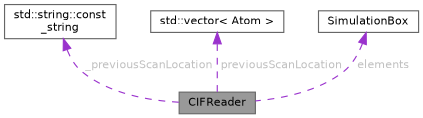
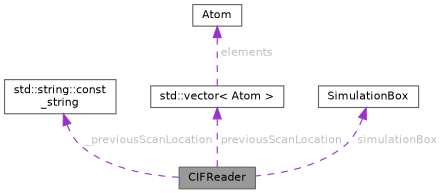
none -> (217, 15)
(382, 65) -> (396, 140)
